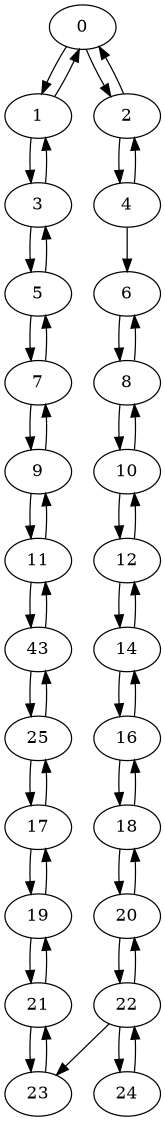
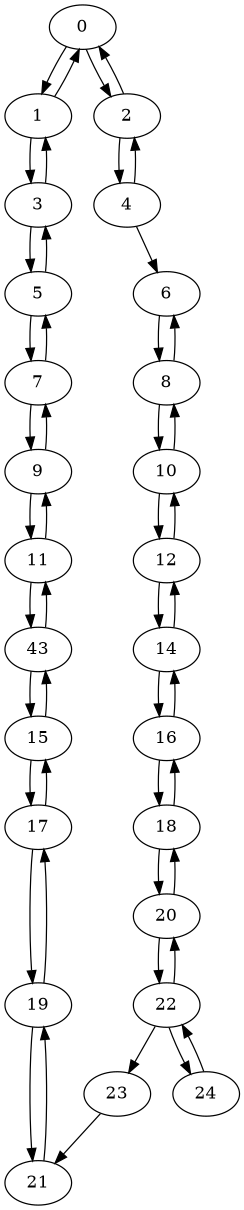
(38, 738) -> (38, 738)
(30, 1043) -> none
